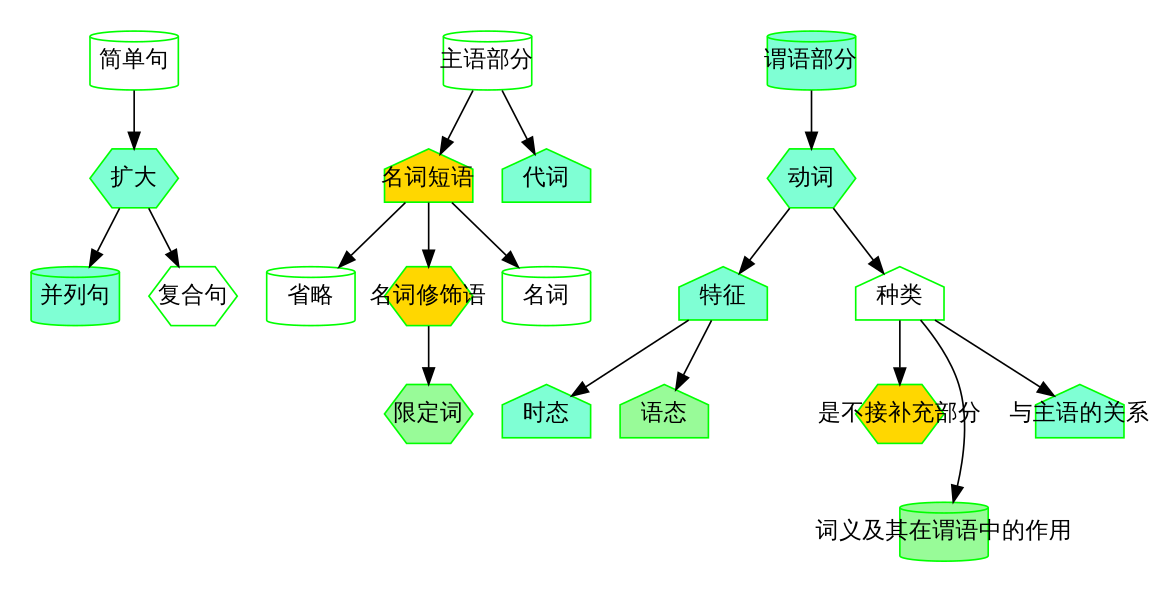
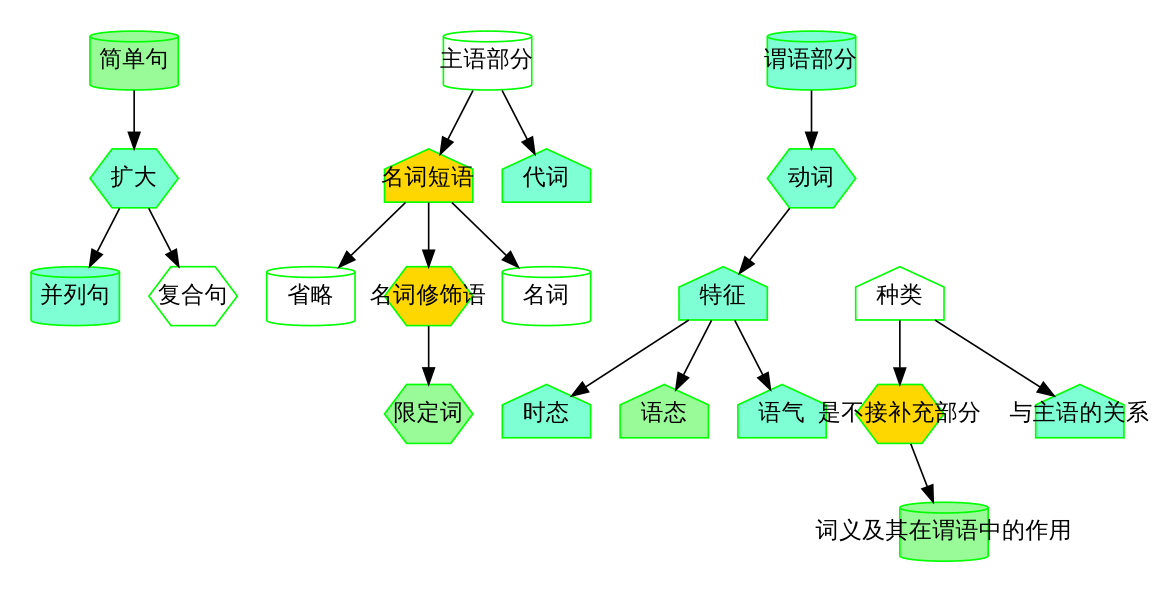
(134, 61) -> (134, 61)
(853, 234) -> none
(962, 398) -> (919, 465)
none -> (782, 414)
